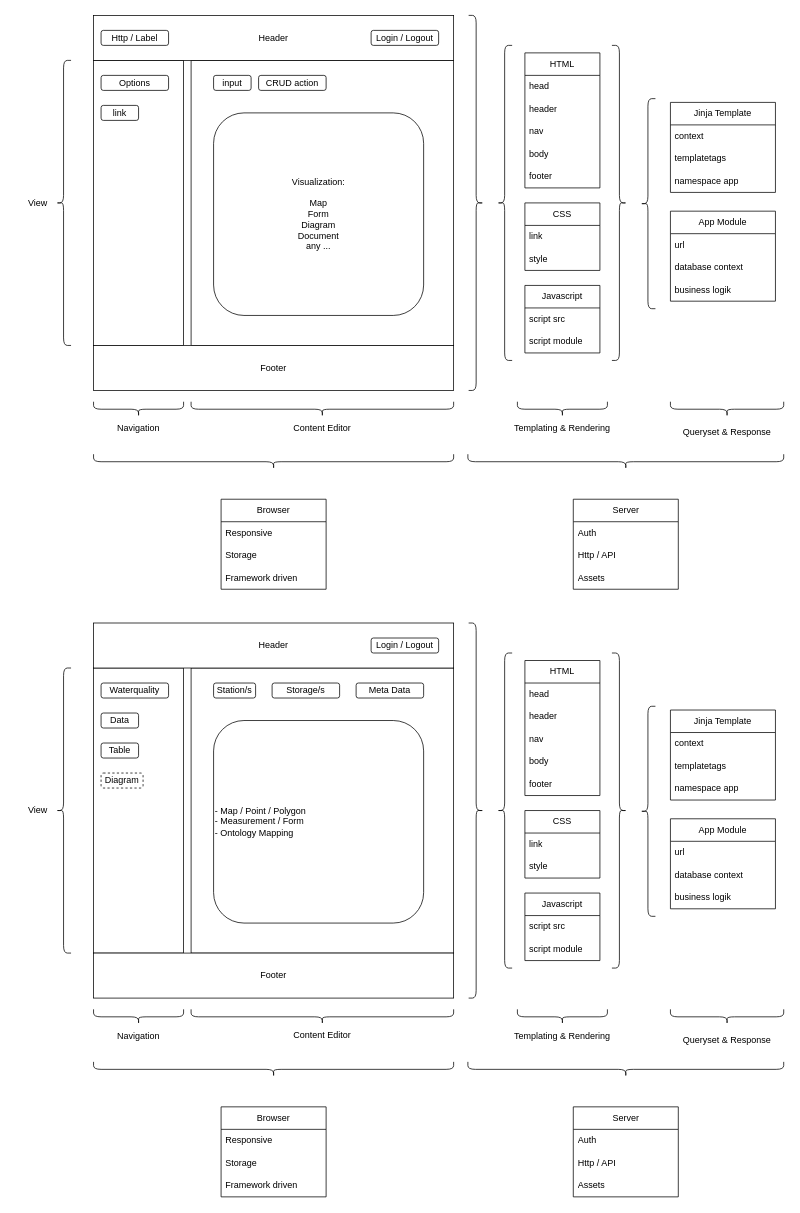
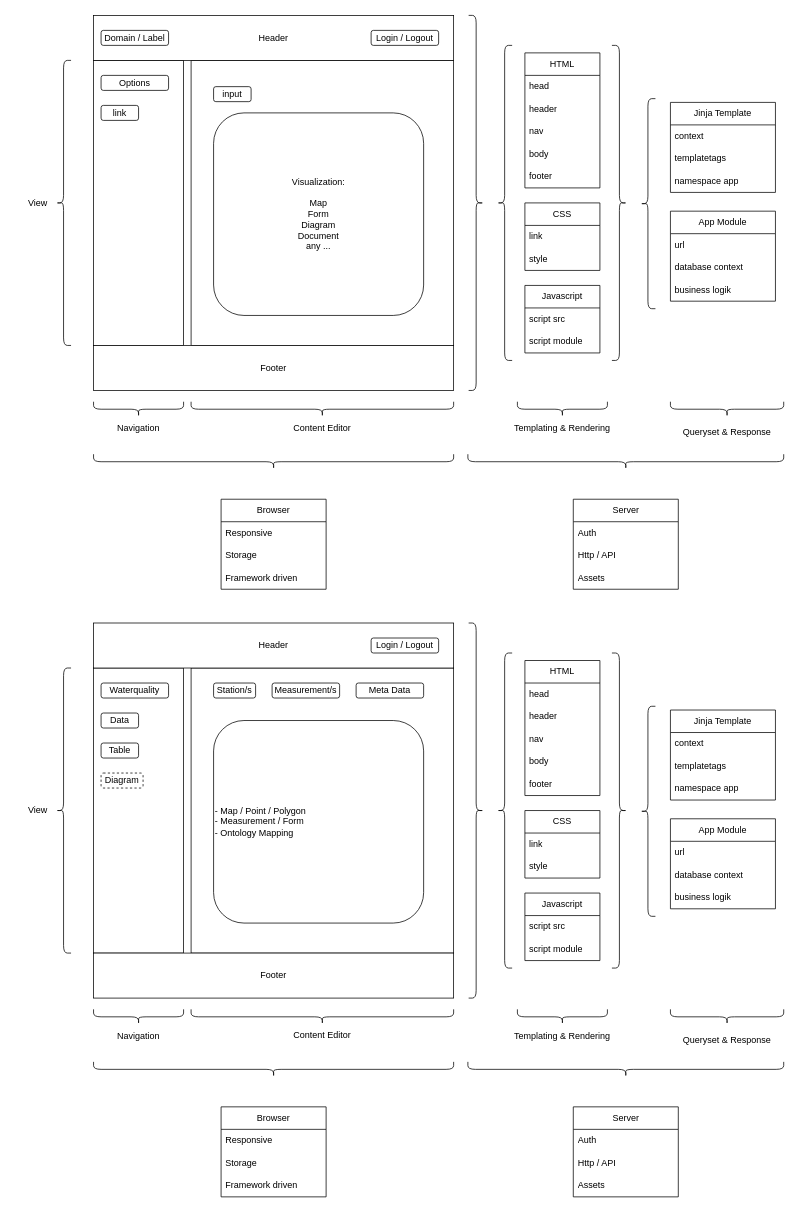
(135, 38) -> (135, 38)
(232, 83) -> (232, 94)
(292, 83) -> none
(306, 690) -> (306, 690)
